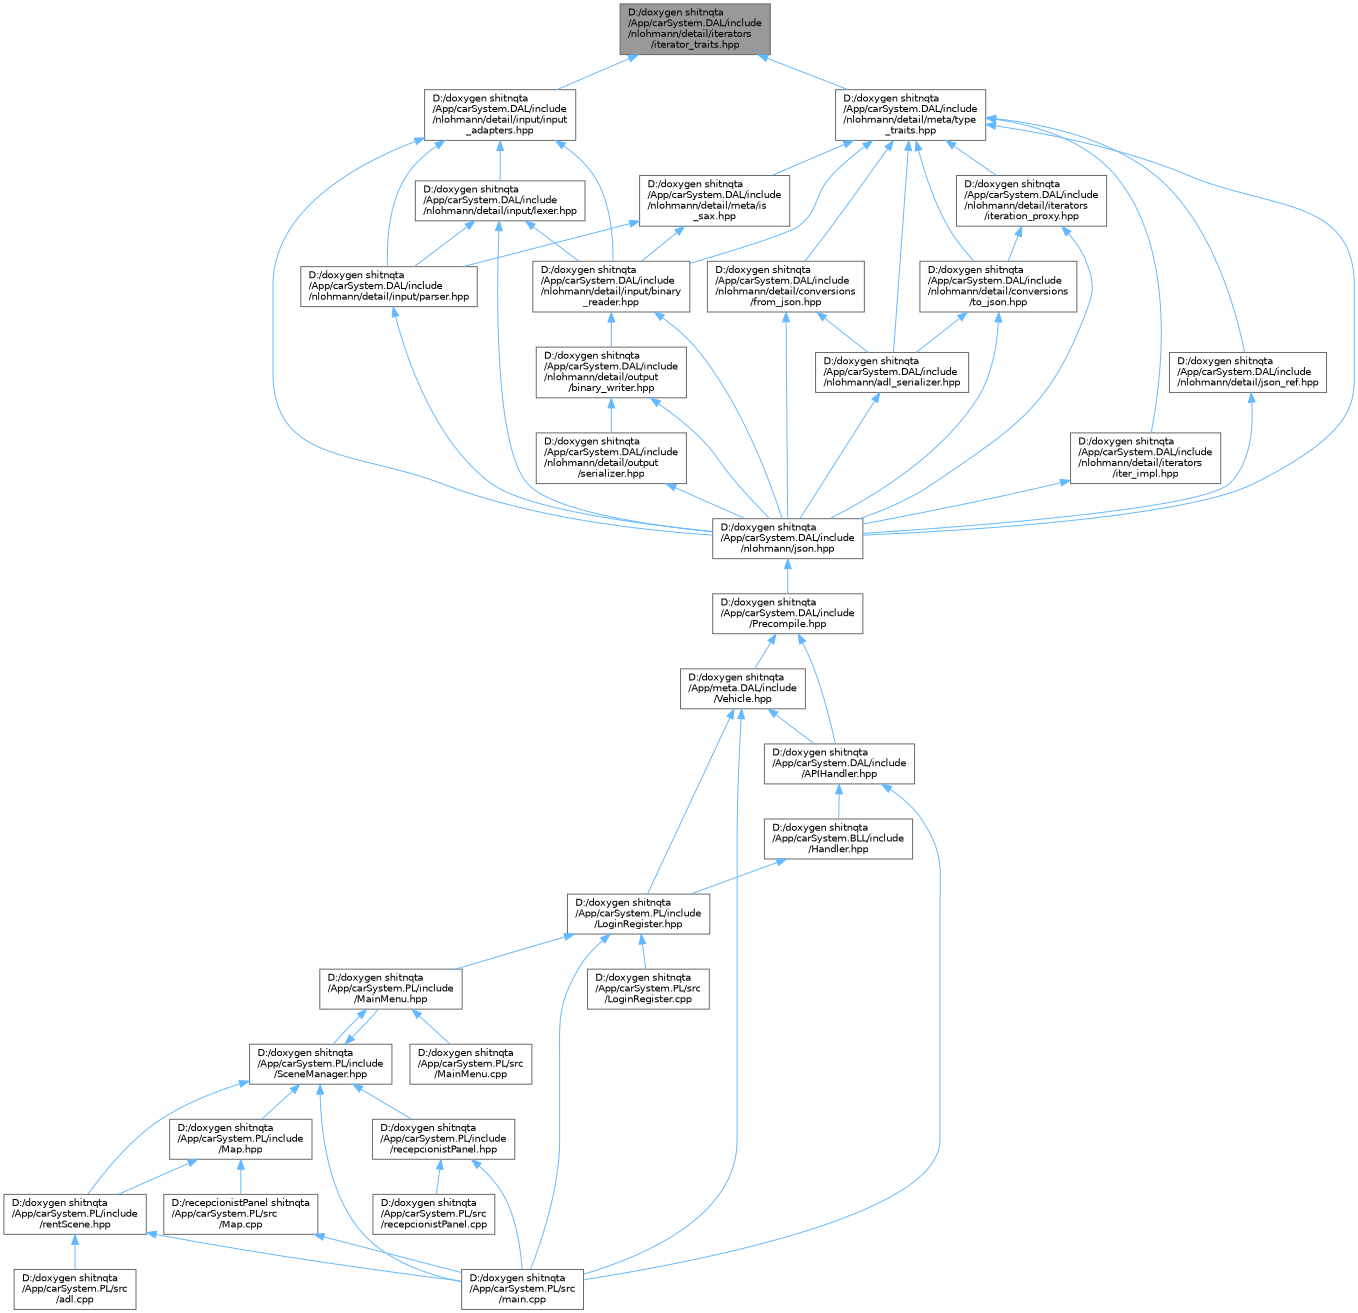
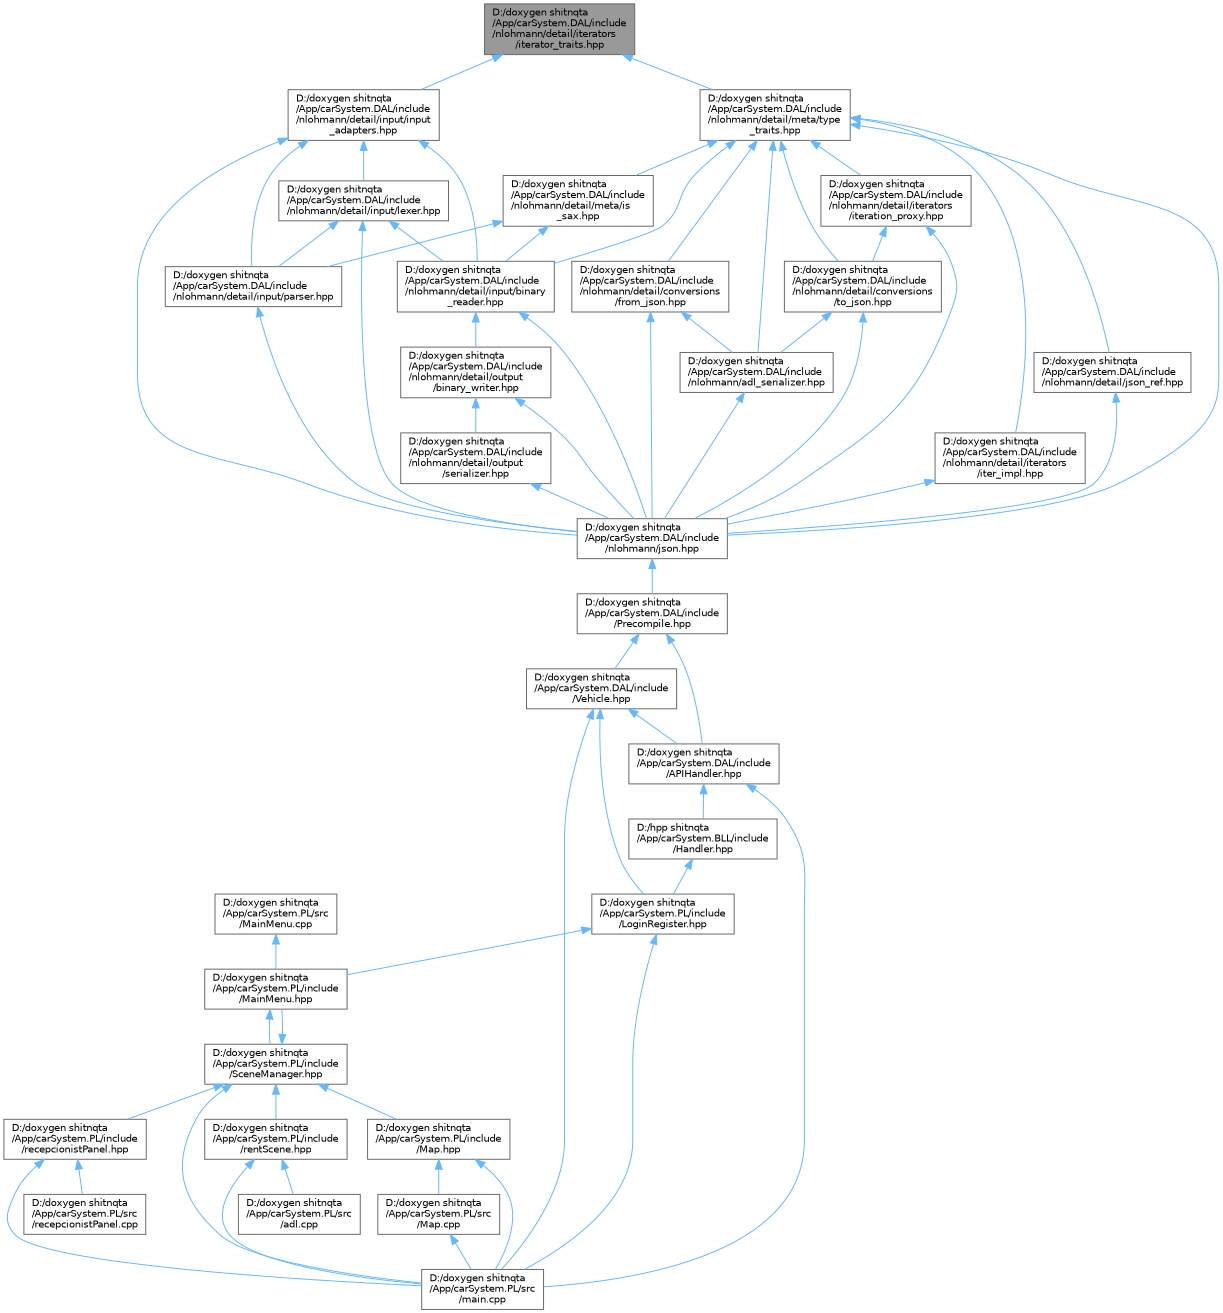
(743, 689) -> (602, 689)
(839, 839) -> (703, 839)
(648, 989) -> none
(435, 1030) -> (276, 957)
(153, 1179) -> (513, 1214)
(241, 1214) -> (439, 1214)
